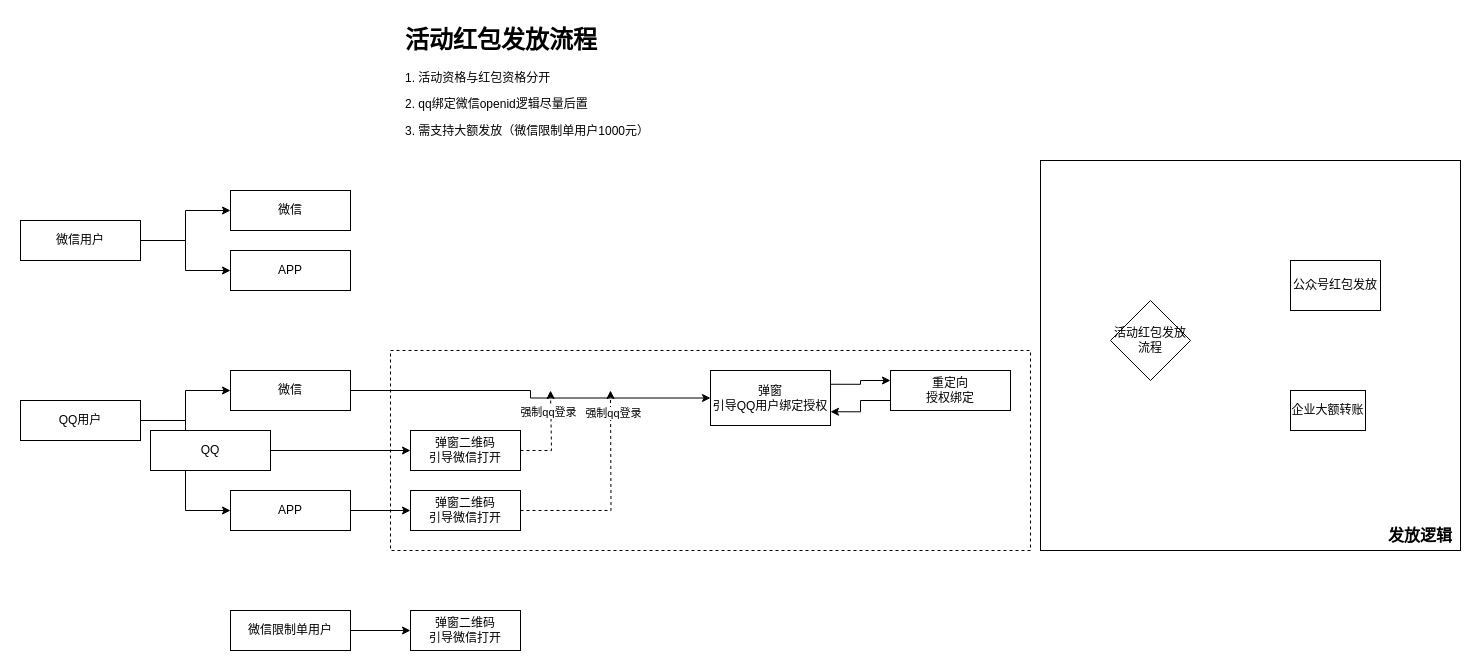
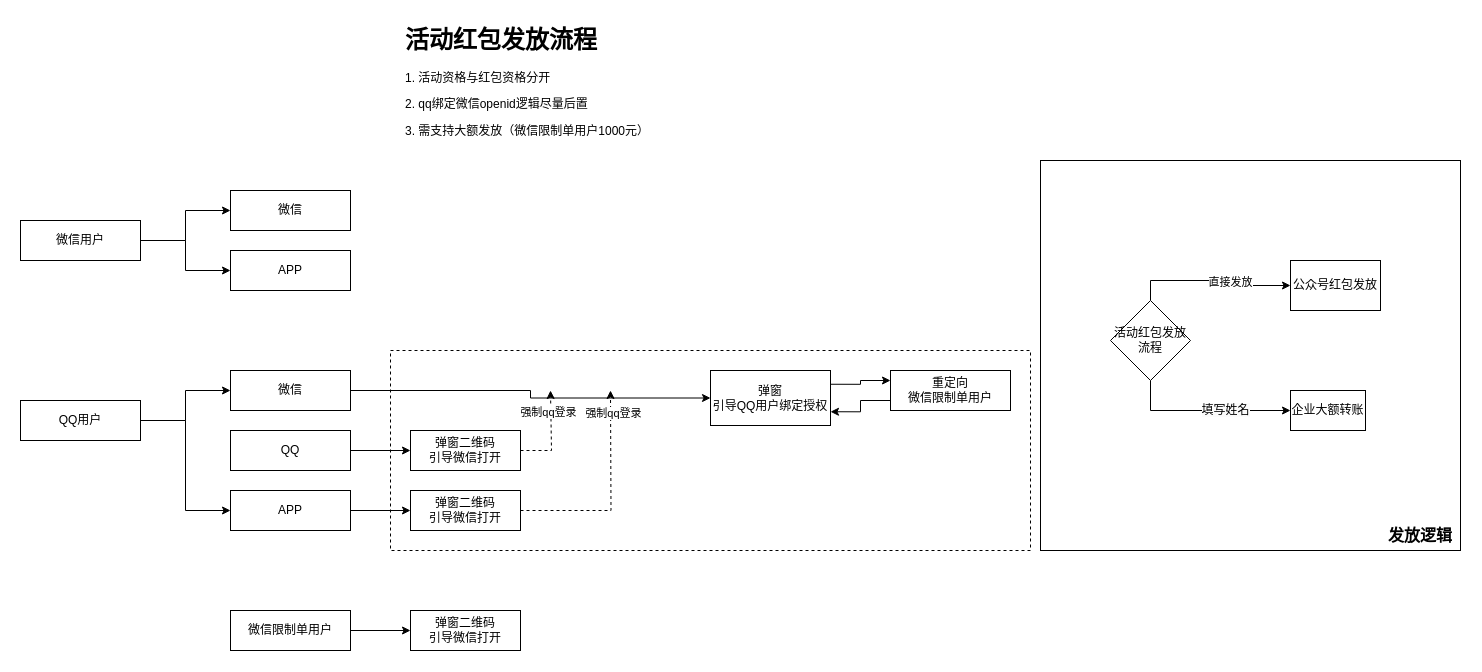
none -> (1210, 281)
(951, 391) -> (951, 391)
none -> (1202, 411)
(211, 451) -> (291, 451)
